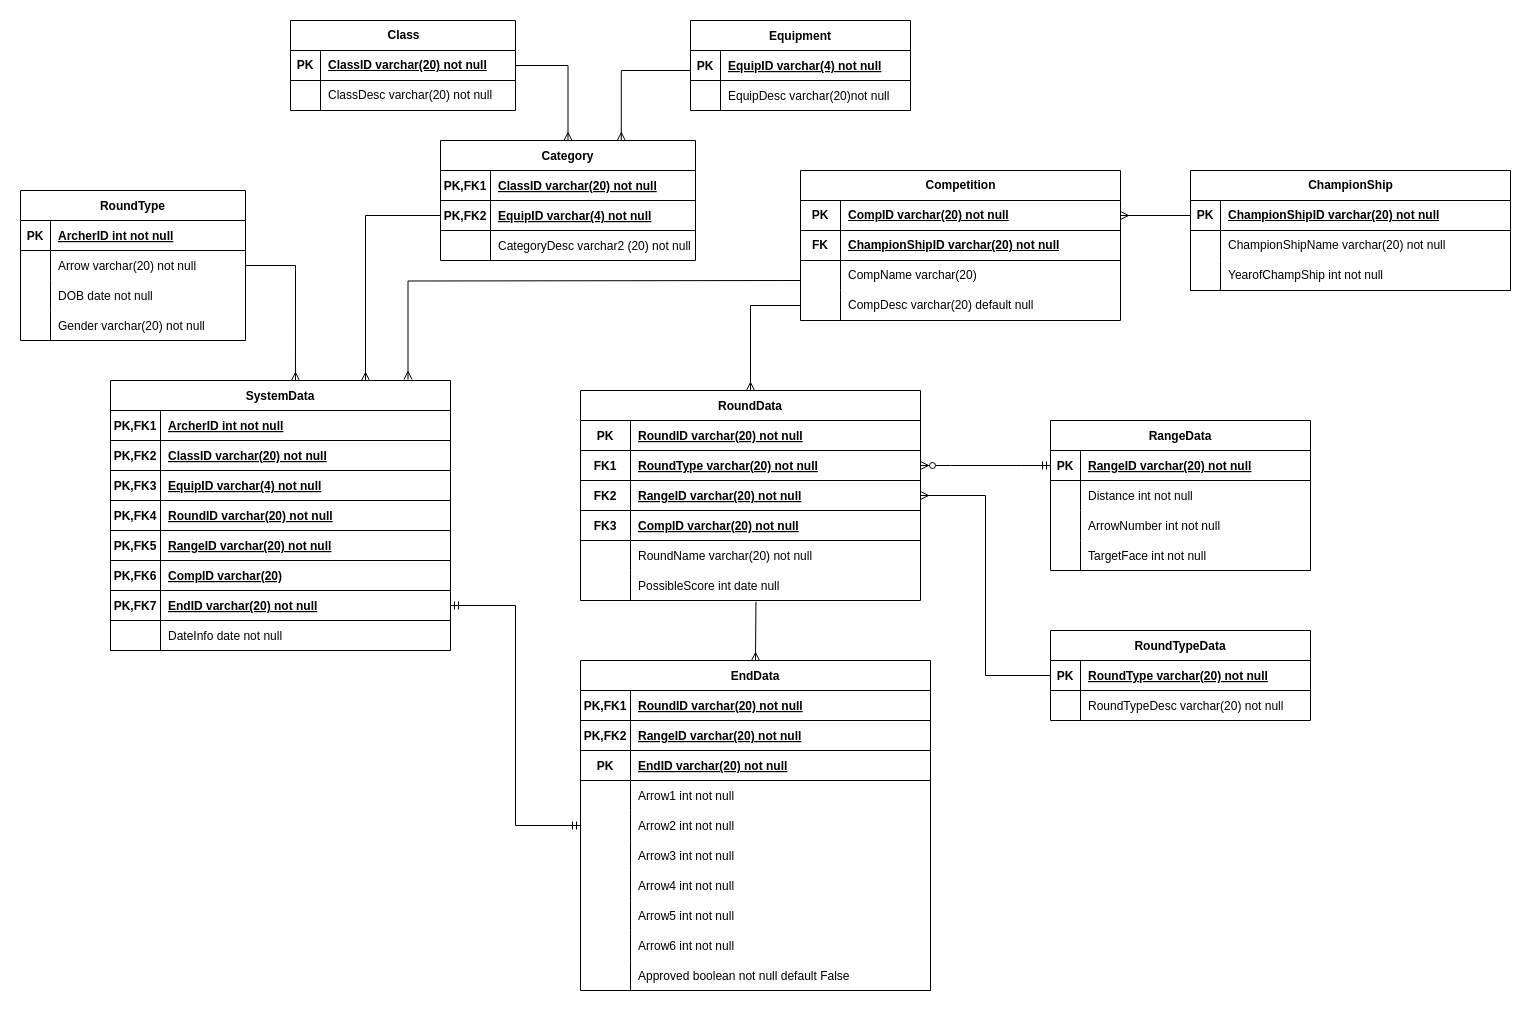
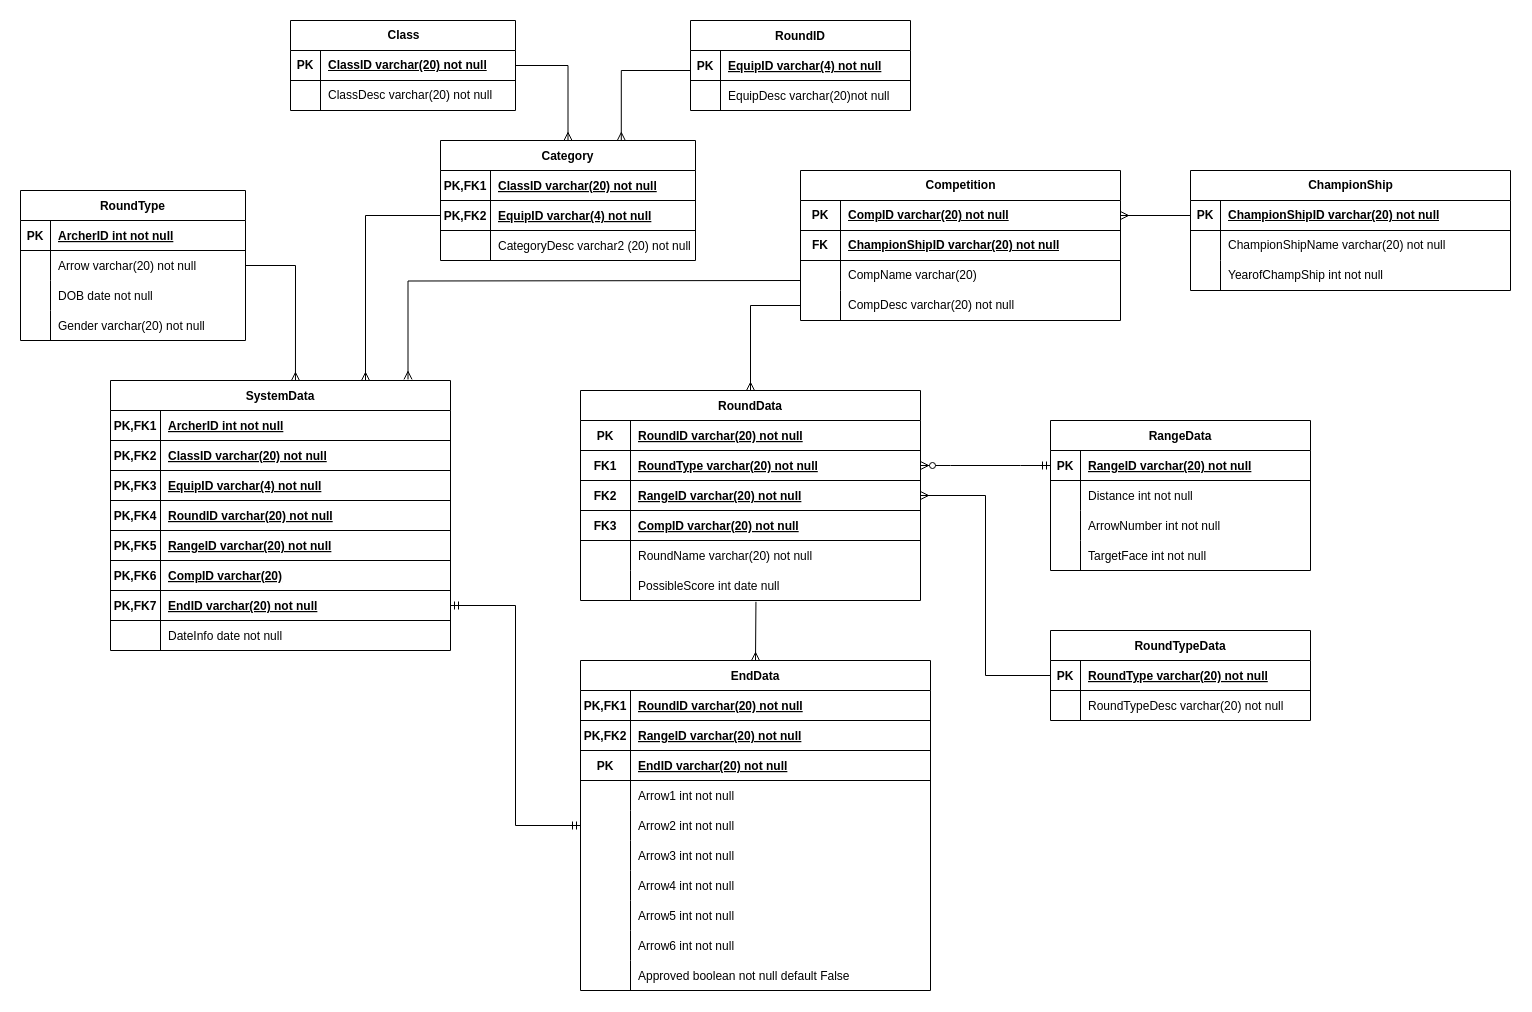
(800, 36) -> (800, 36)
(950, 306) -> (938, 306)
